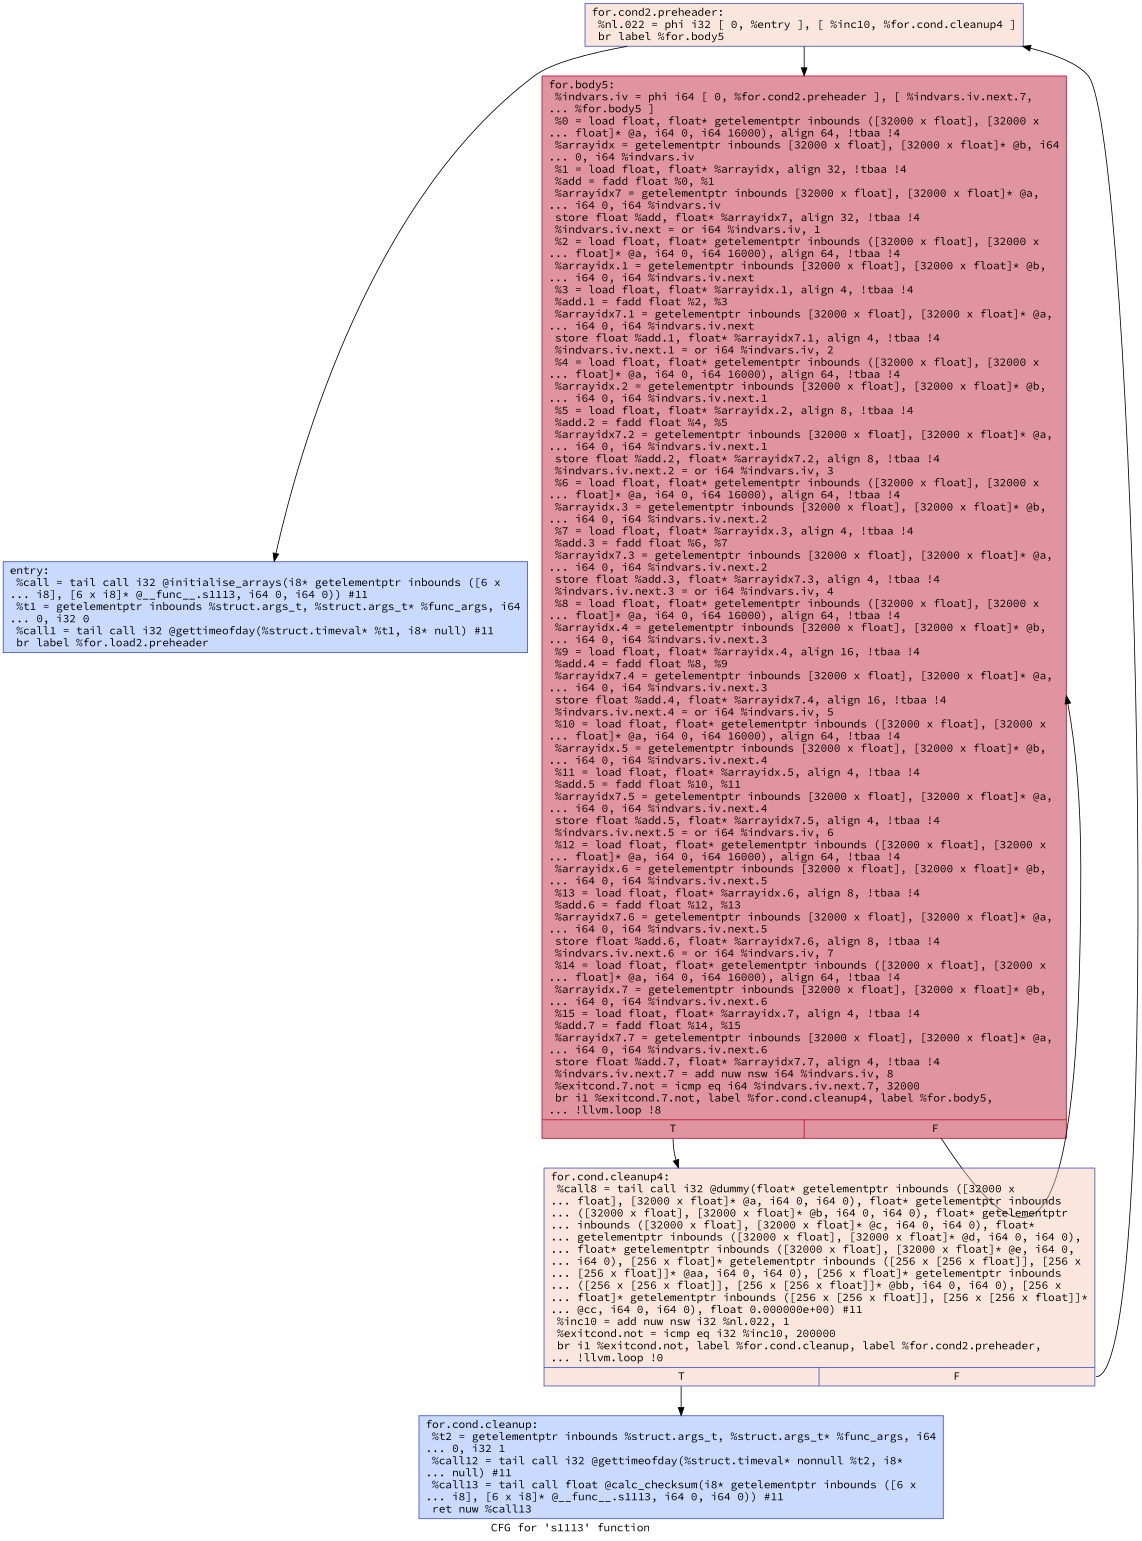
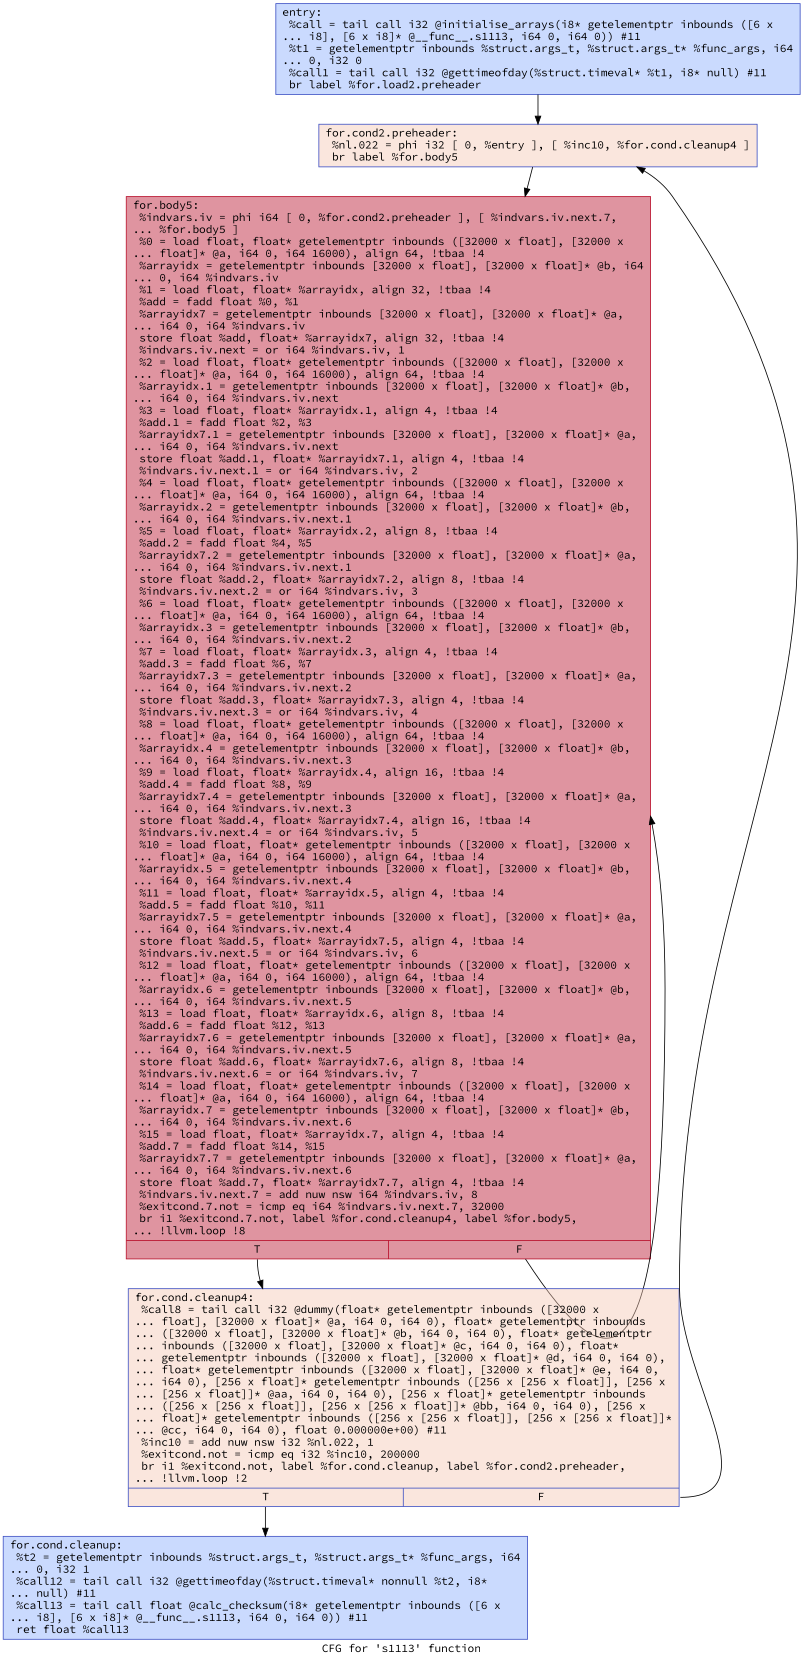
(389, 249) -> (538, 105)
(607, 1358) -> (191, 1478)
(479, 1509) -> (70, 1630)
